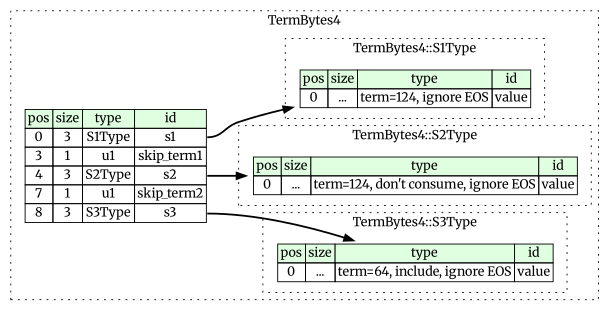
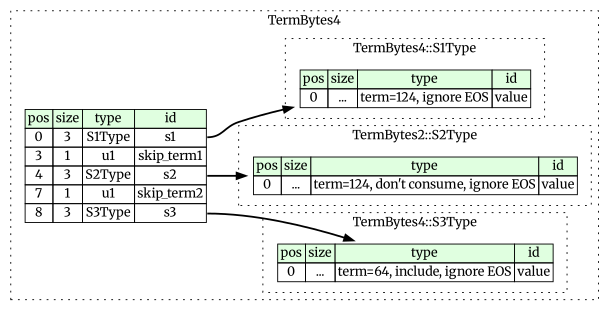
(415, 136) -> (415, 136)
